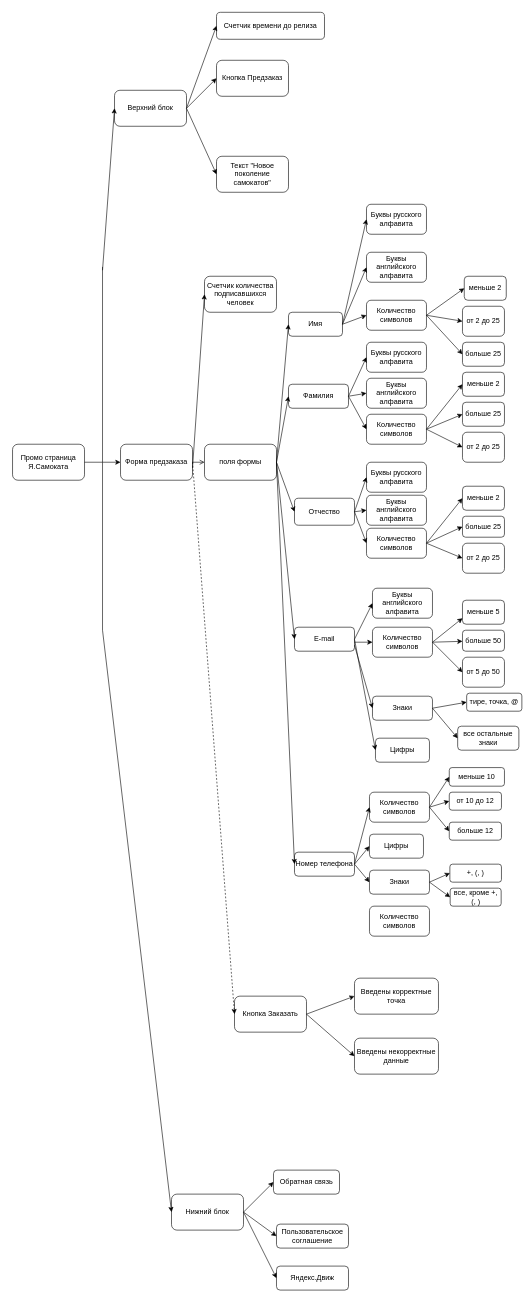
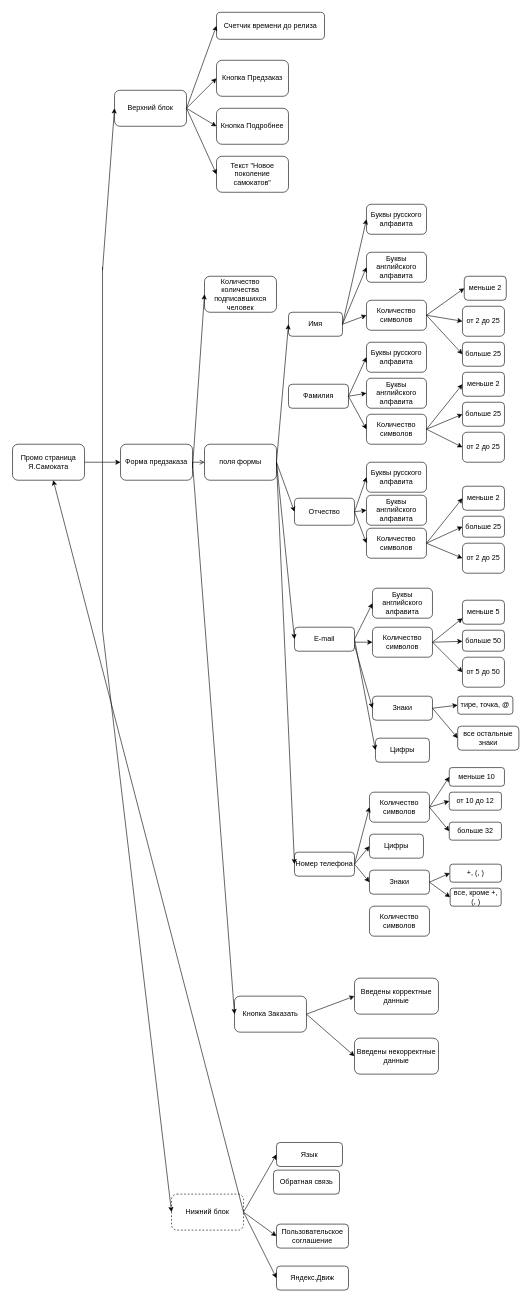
none -> (200, 117)
none -> (252, 126)
(240, 294) -> (240, 294)
(283, 425) -> none
(494, 702) -> (485, 705)
(213, 739) -> (213, 739)
(475, 831) -> (475, 831)
(396, 996) -> (396, 996)
none -> (309, 1155)
none -> (261, 1182)
(247, 1209) -> (178, 960)
(207, 1212) -> (207, 1212)
